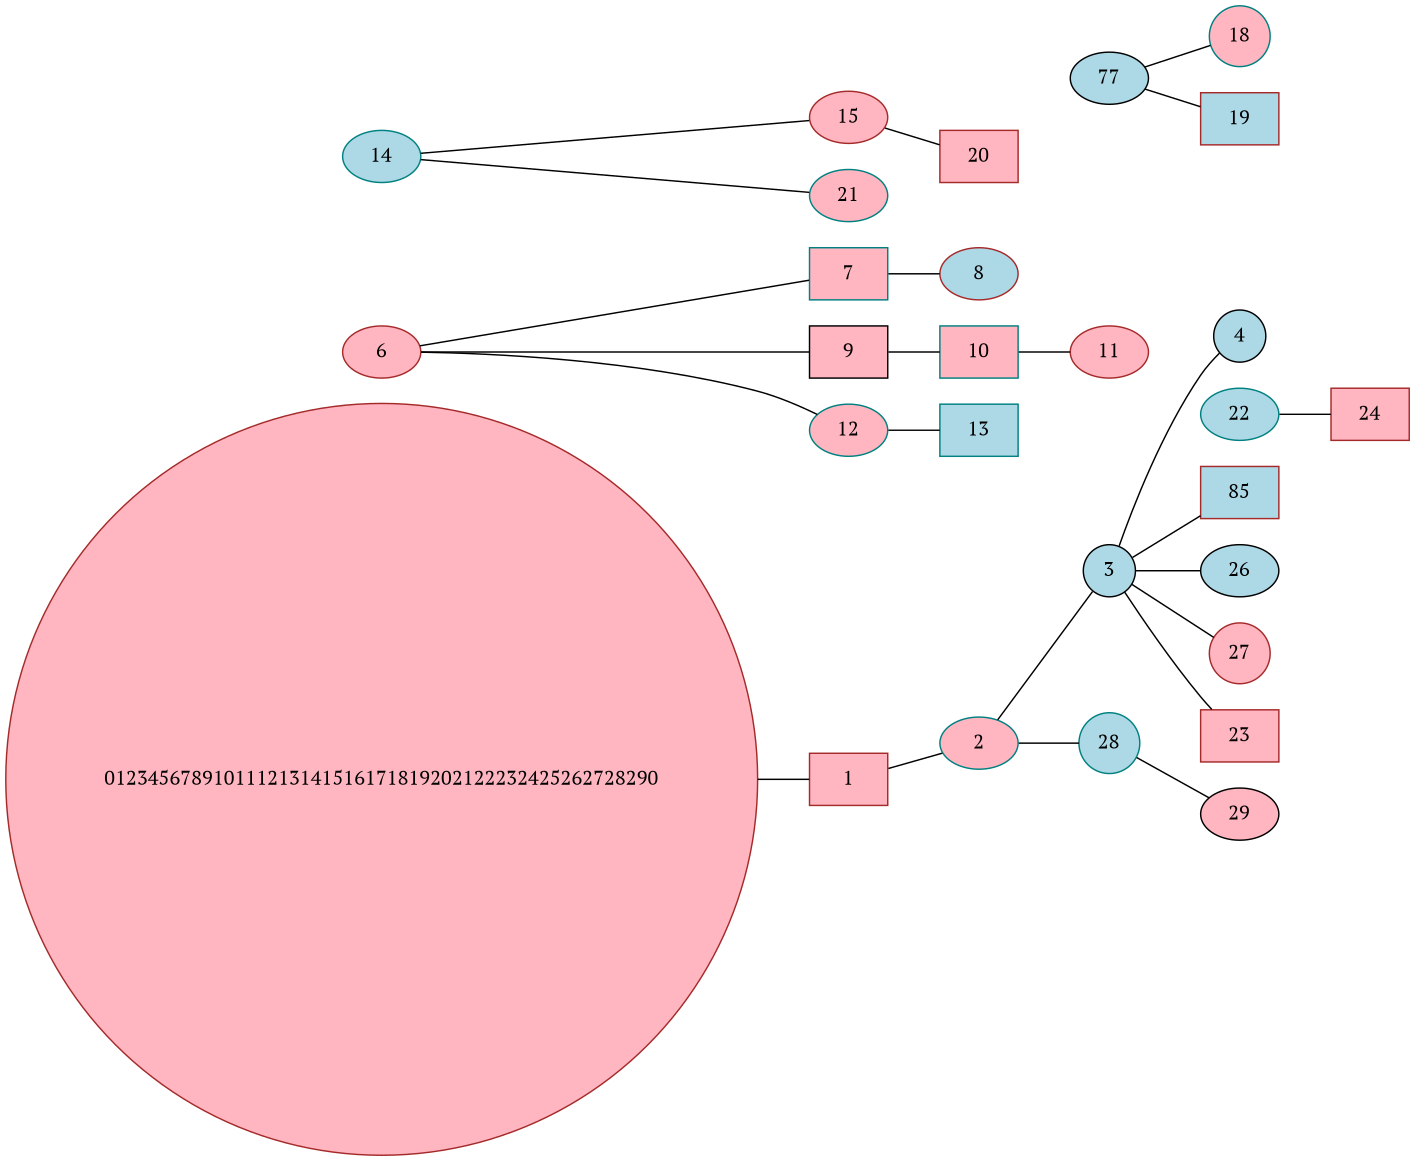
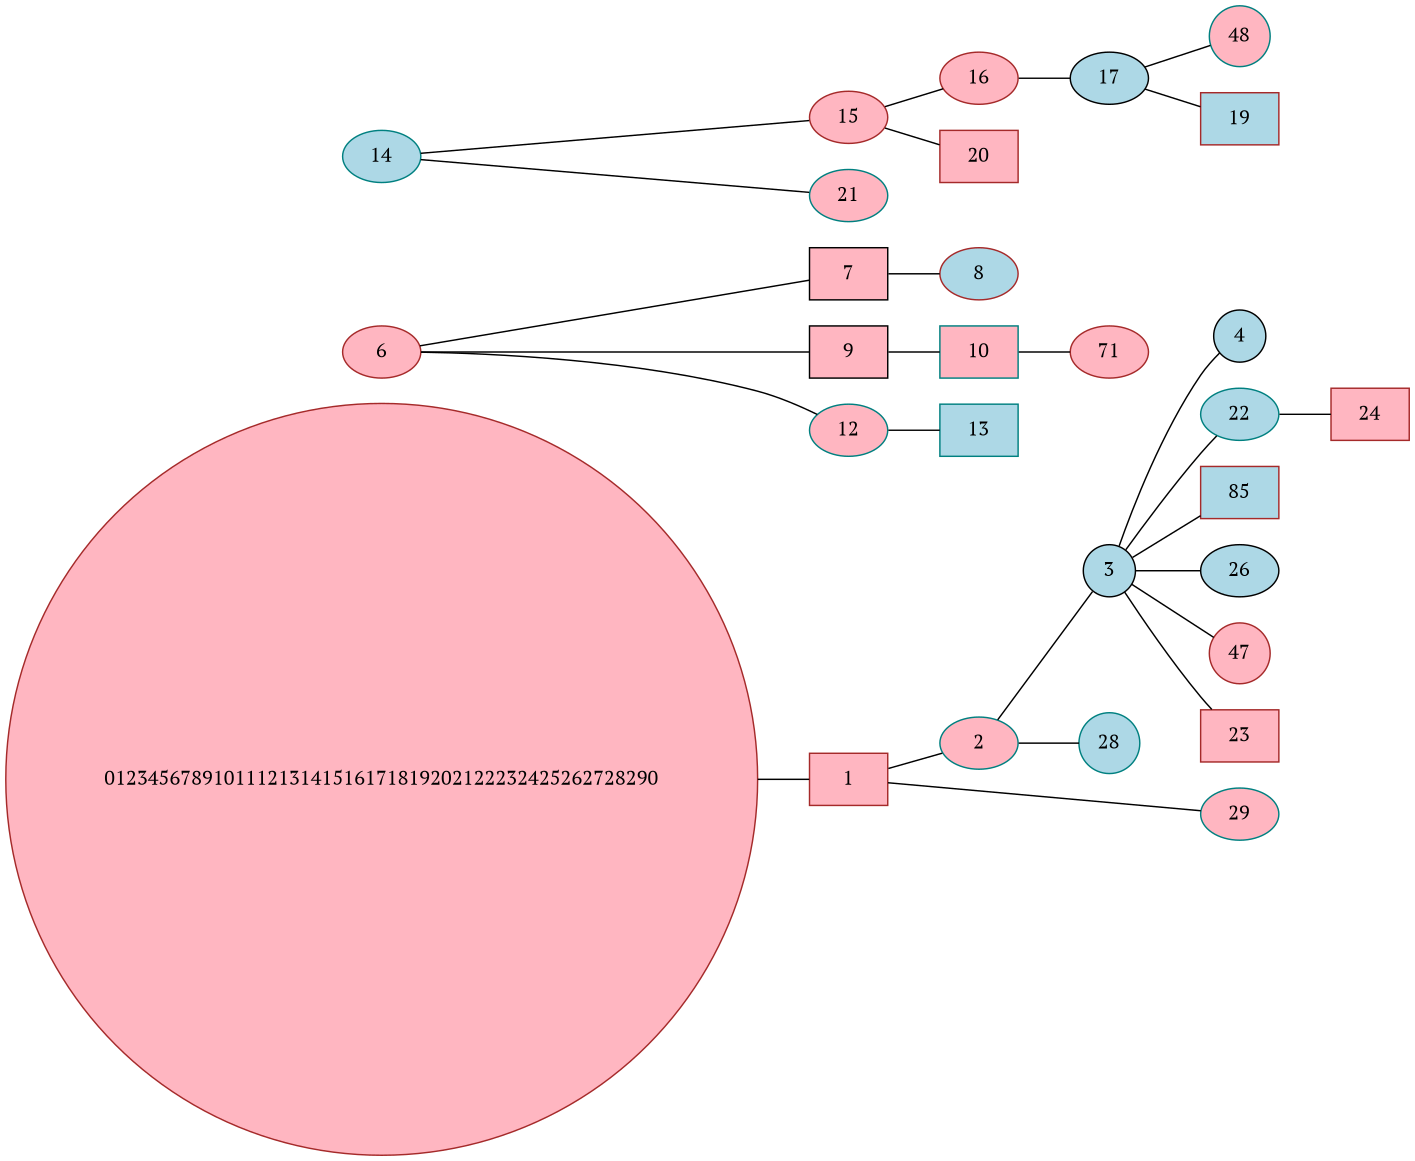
(1240, 36) -> (1240, 36)
none -> (979, 78)
(1109, 78) -> (1109, 78)
(849, 274) -> (849, 274)
(1109, 352) -> (1109, 352)
none -> (1170, 491)
(1240, 653) -> (1240, 653)
(1173, 778) -> (1044, 797)
(1240, 814) -> (1240, 814)
